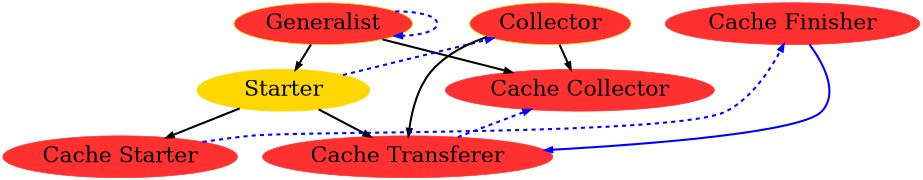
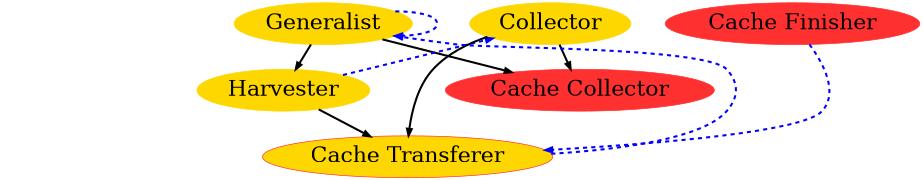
(323, 24) -> (323, 24)
(550, 24) -> (550, 24)
(283, 90) -> (283, 90)
(491, 125) -> (680, 57)
(725, 135) -> (725, 135)
(120, 157) -> none
(408, 157) -> (408, 157)
